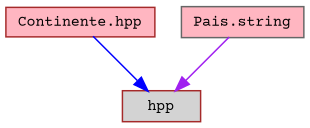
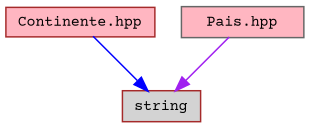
(243, 22) -> (243, 22)
(162, 106) -> (162, 106)
